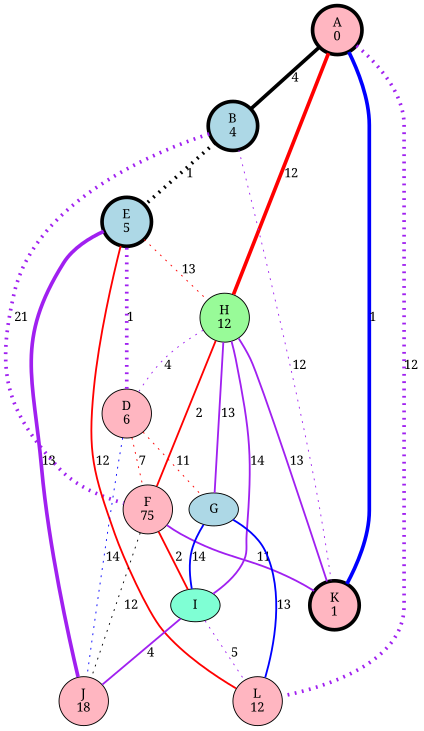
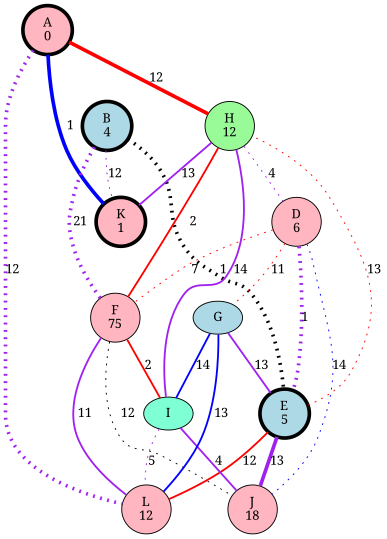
(285, 78) -> none
(219, 418) -> (249, 363)
(236, 557) -> (74, 423)
